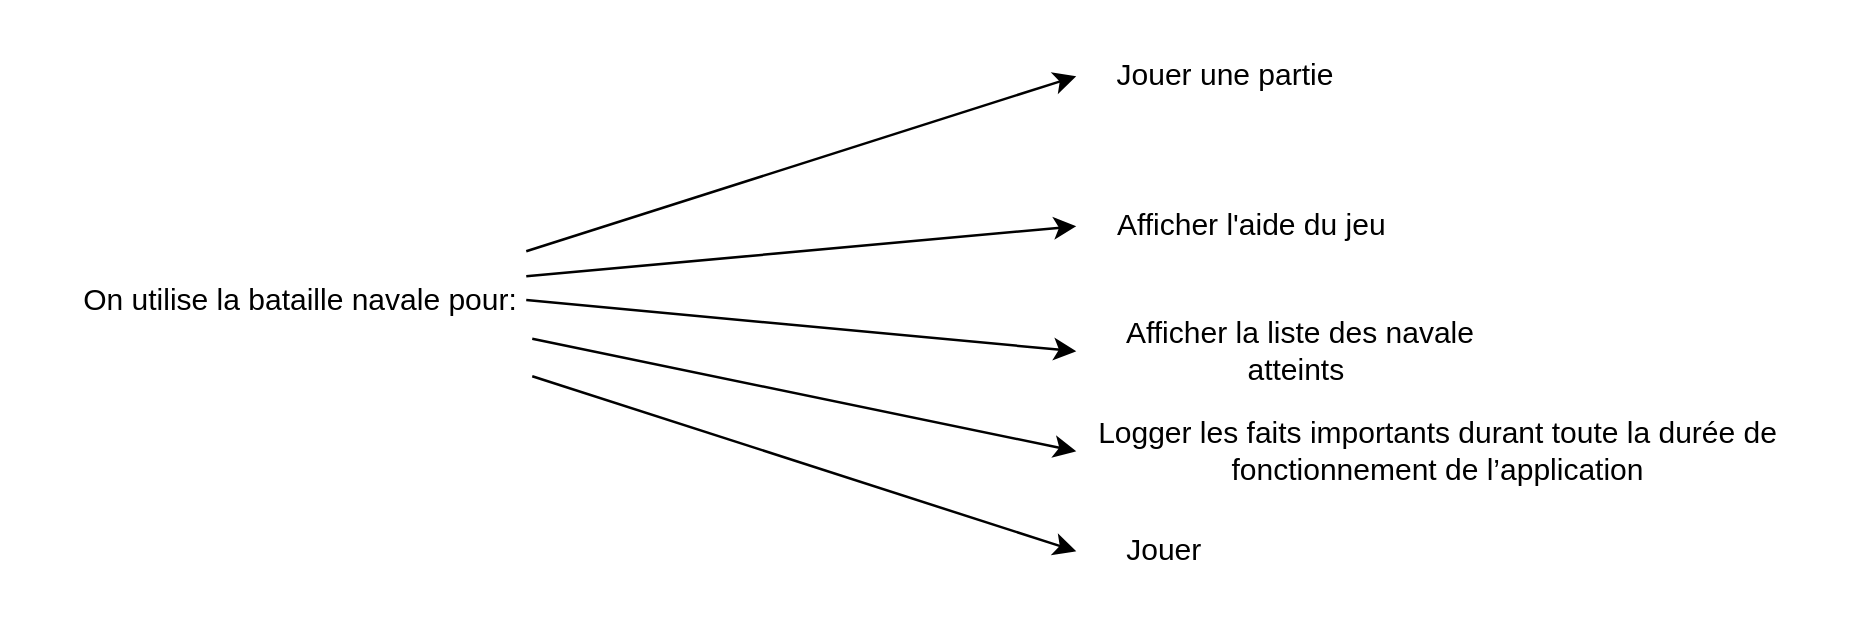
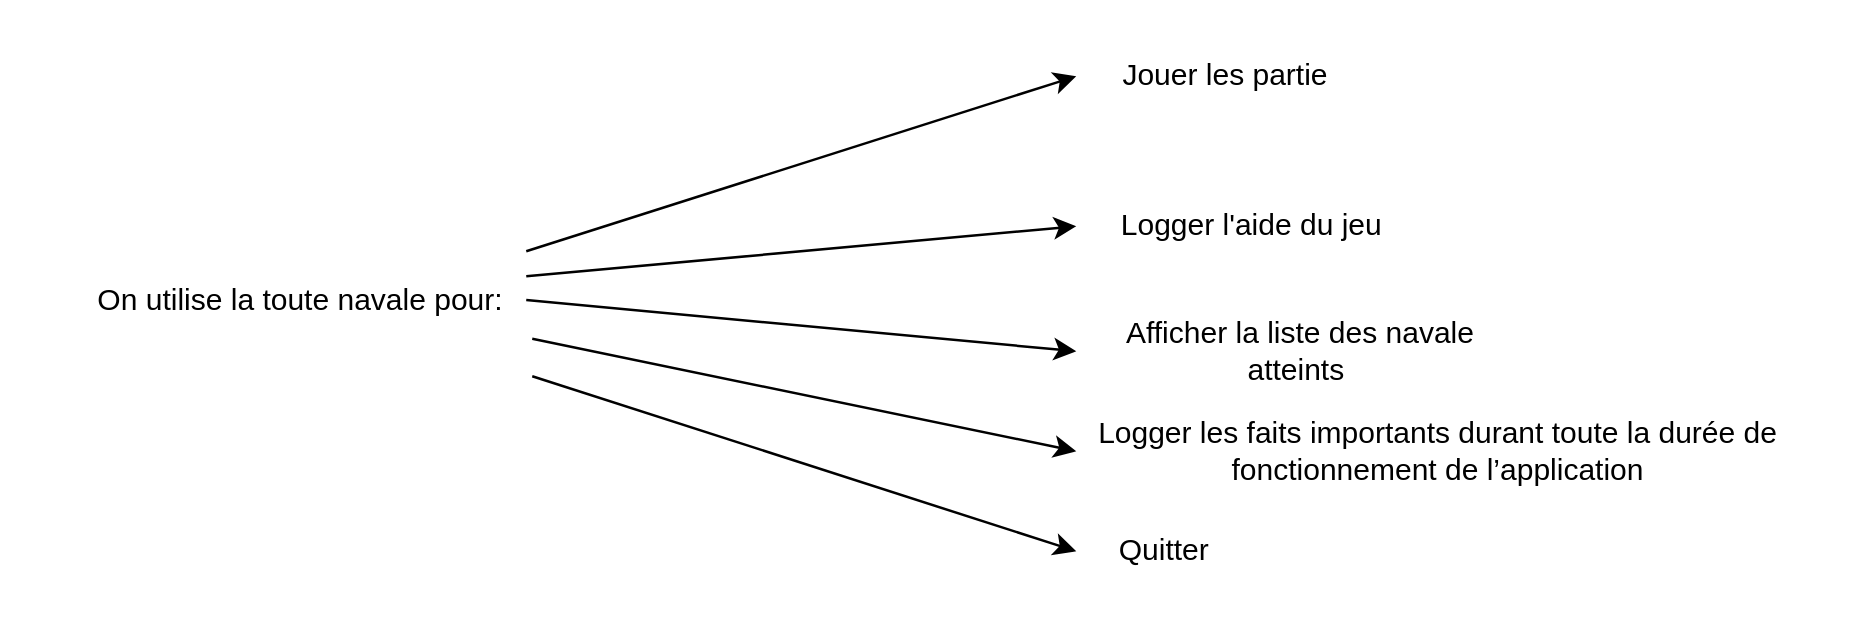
(1226, 76) -> (1226, 76)
(1253, 226) -> (1253, 226)
(301, 301) -> (301, 301)
(1165, 551) -> (1165, 551)
